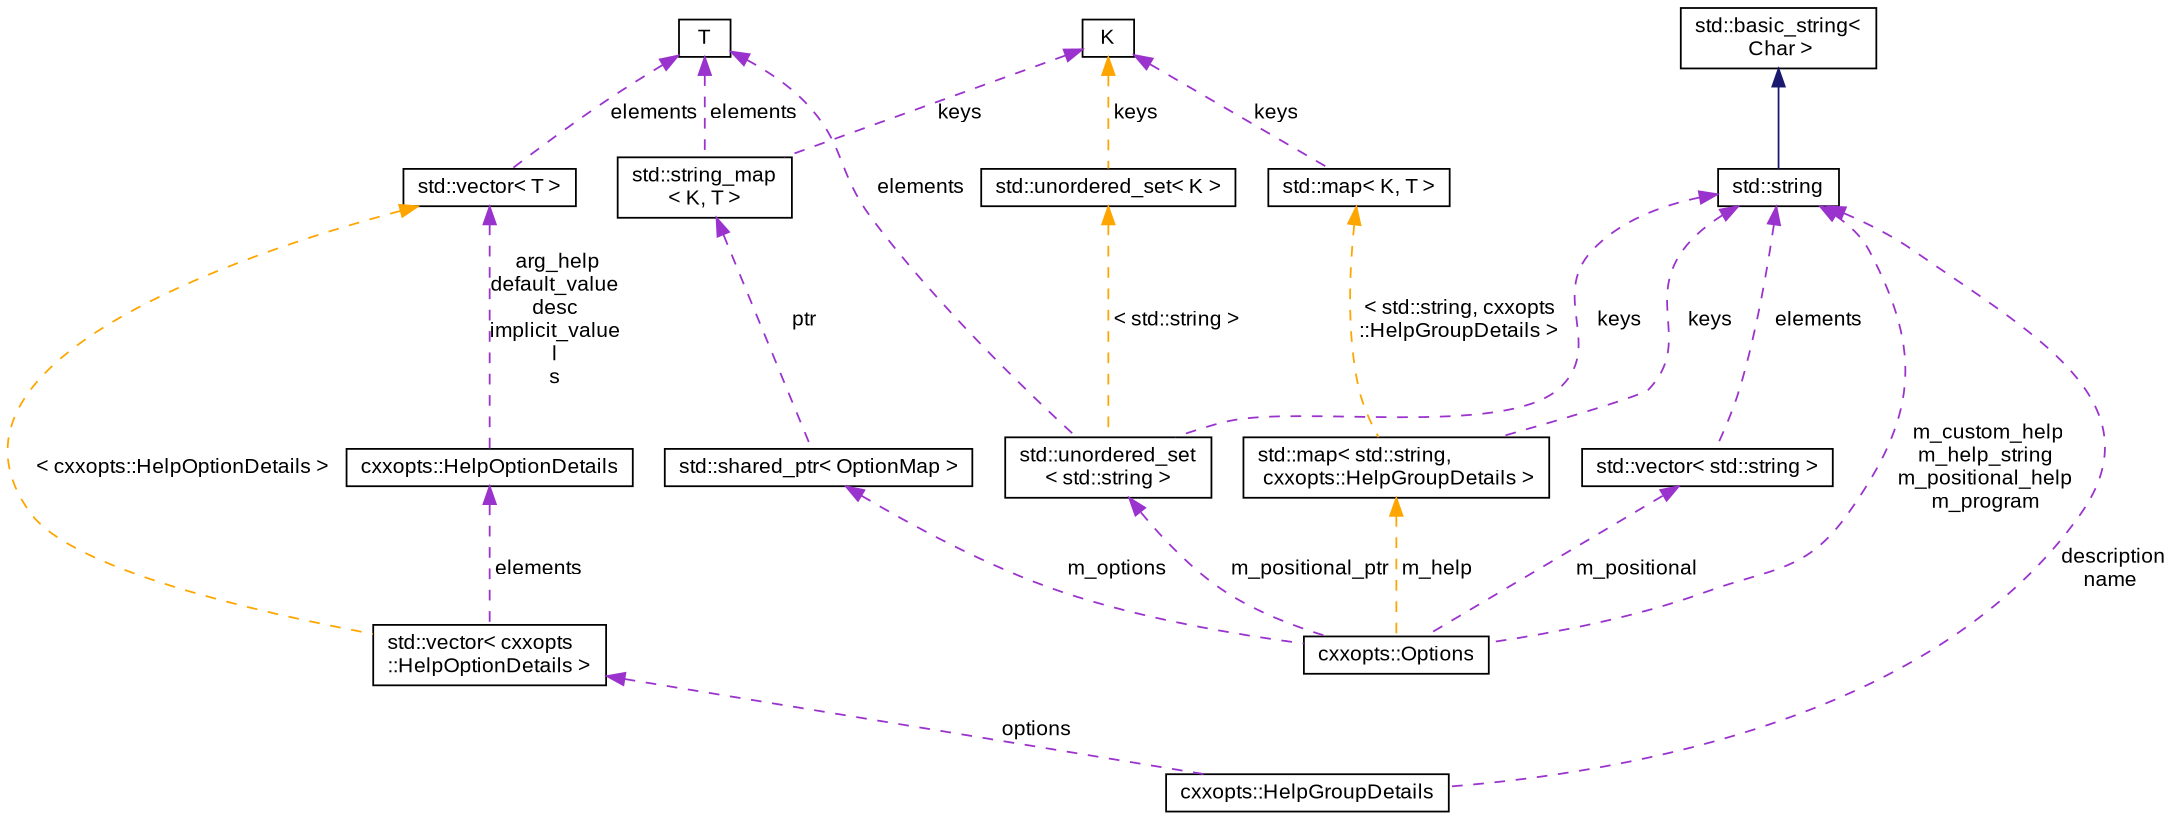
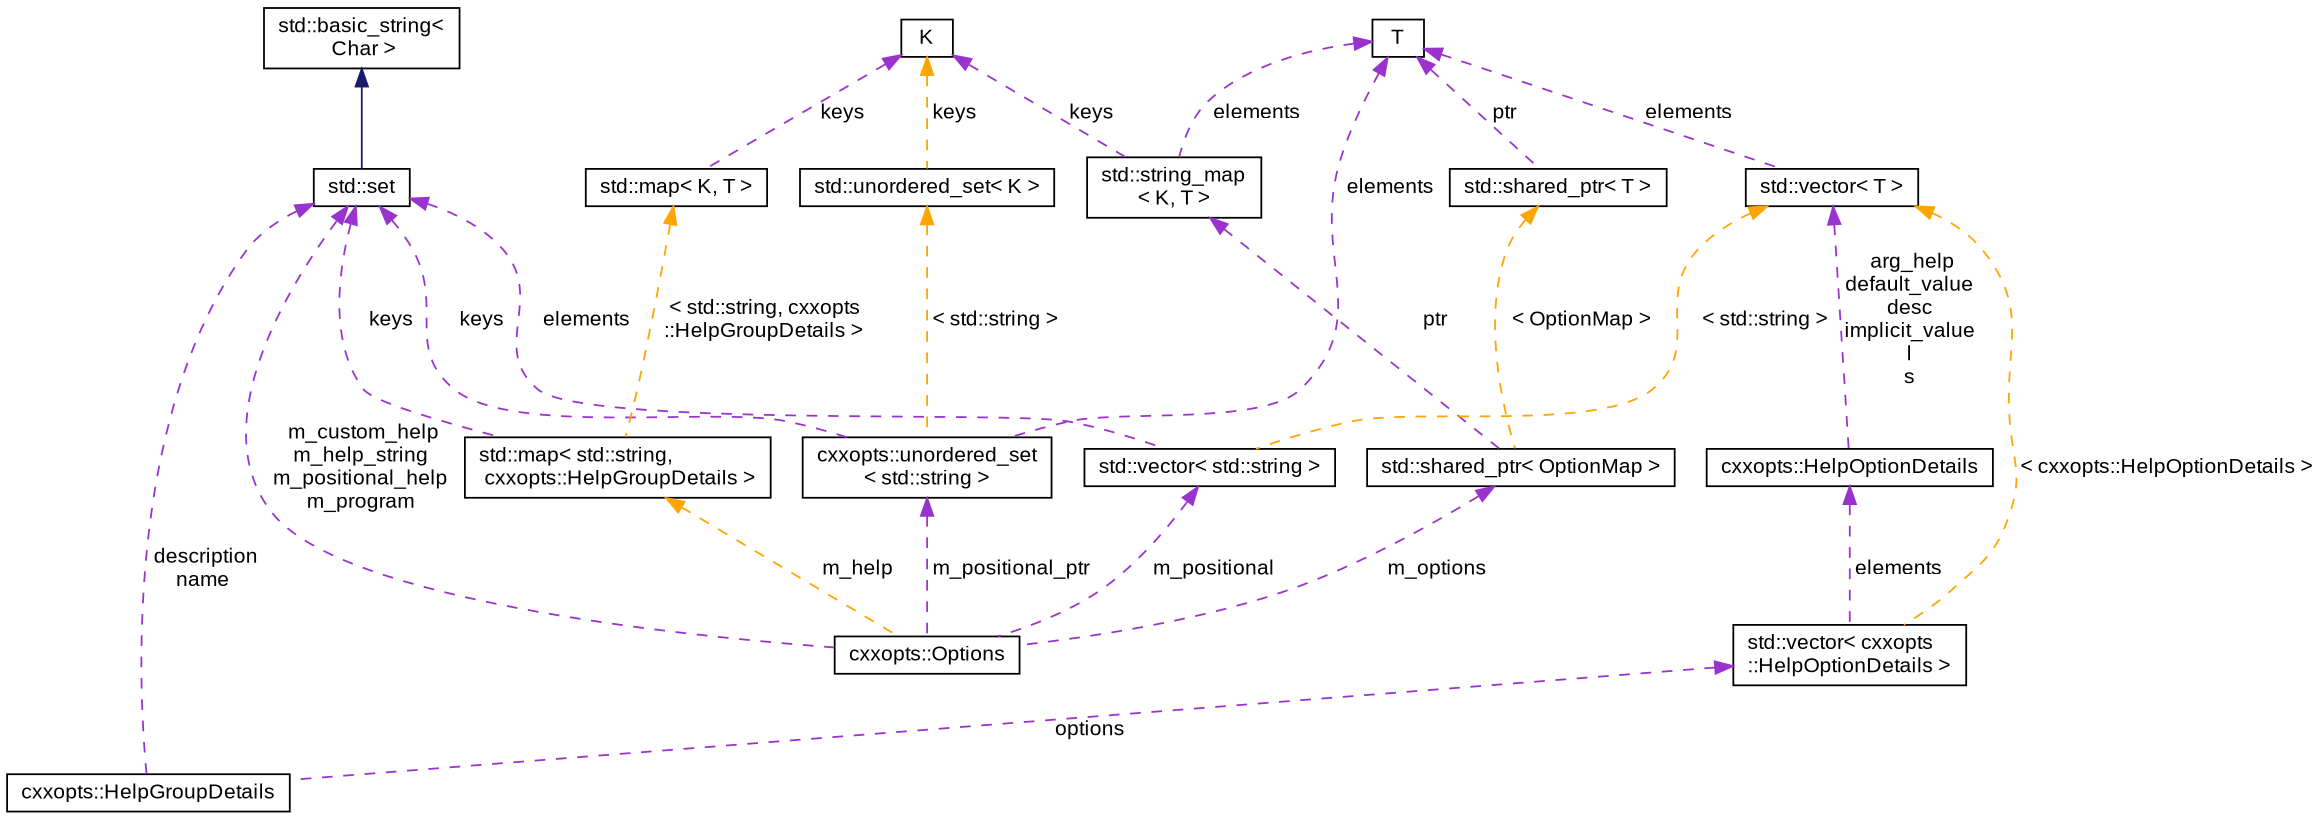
none -> (1558, 188)
(1779, 188) -> (362, 188)
none -> (1563, 413)
(1108, 468) -> (927, 468)
